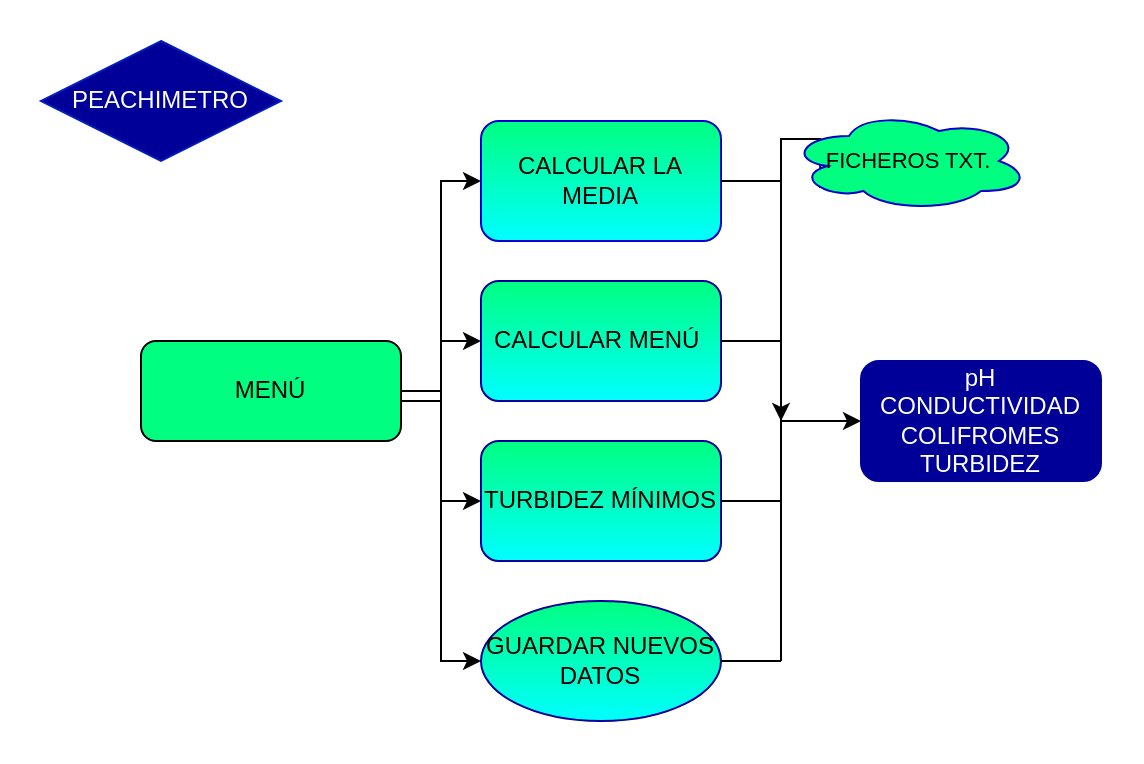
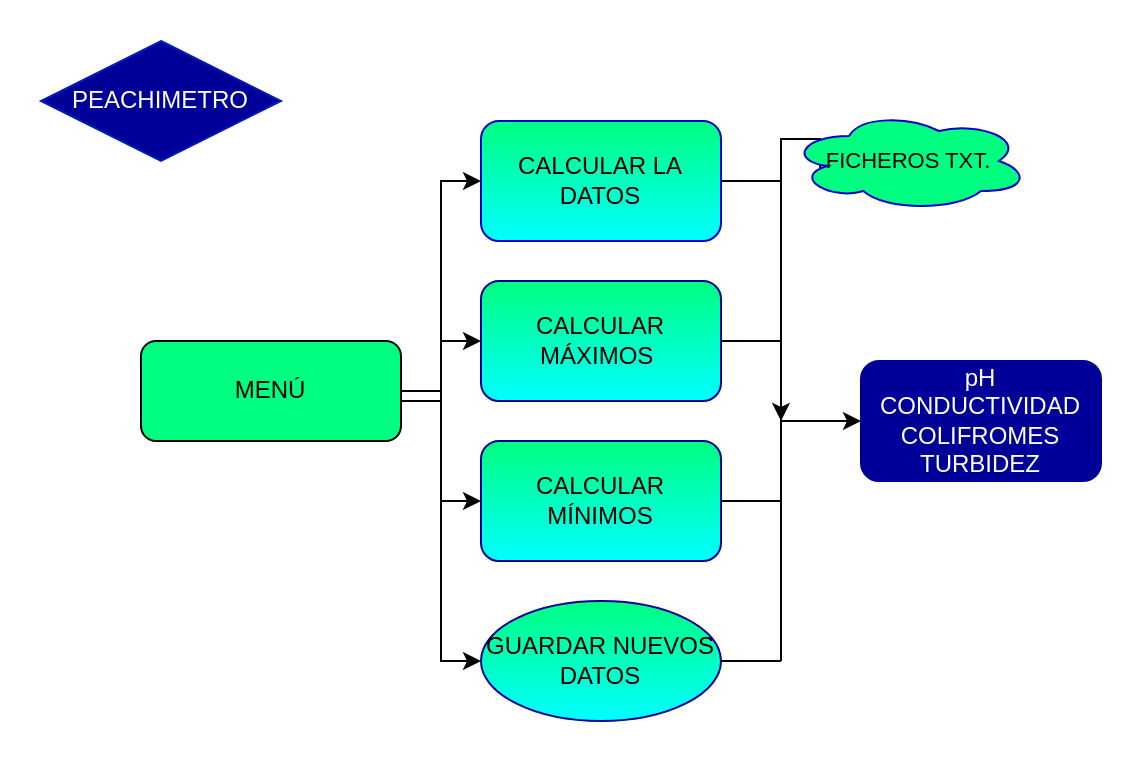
(601, 181) -> (601, 181)
(601, 341) -> (601, 341)
(601, 501) -> (601, 501)
